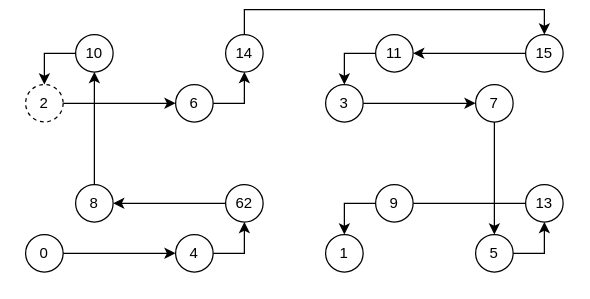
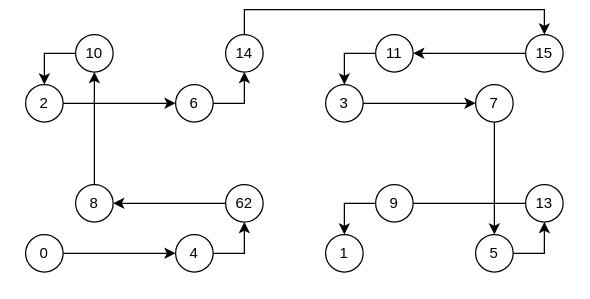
(44, 103) -> (44, 103)
